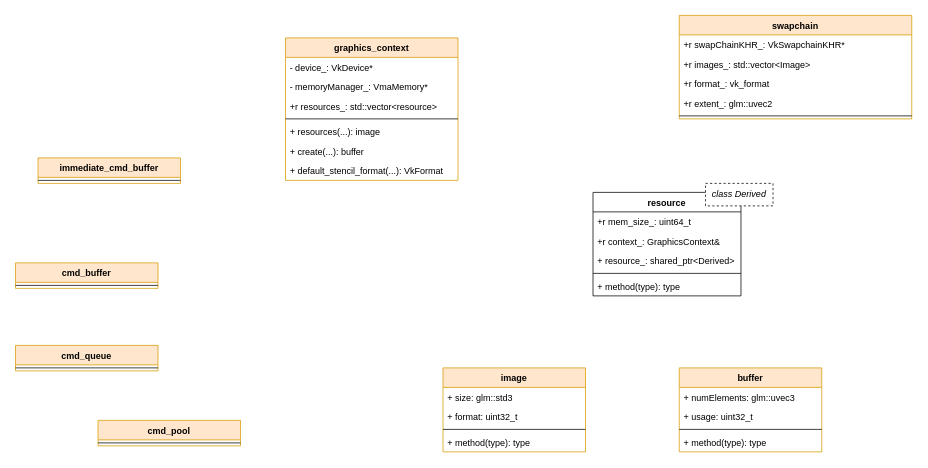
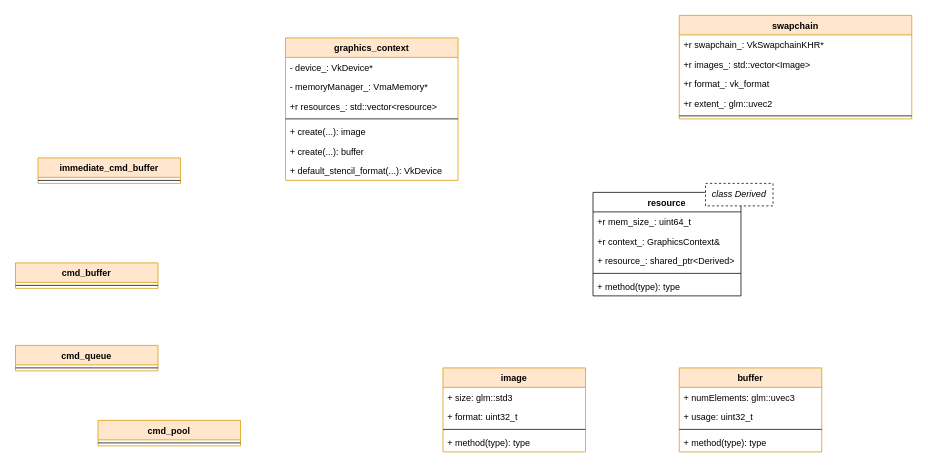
(761, 45) -> (753, 45)
(339, 132) -> (332, 132)
(377, 171) -> (376, 171)
